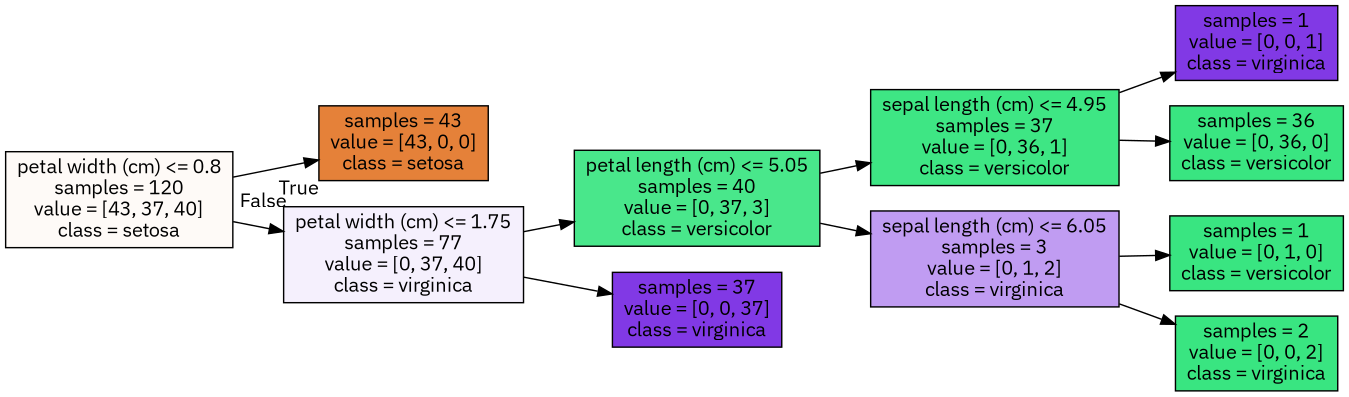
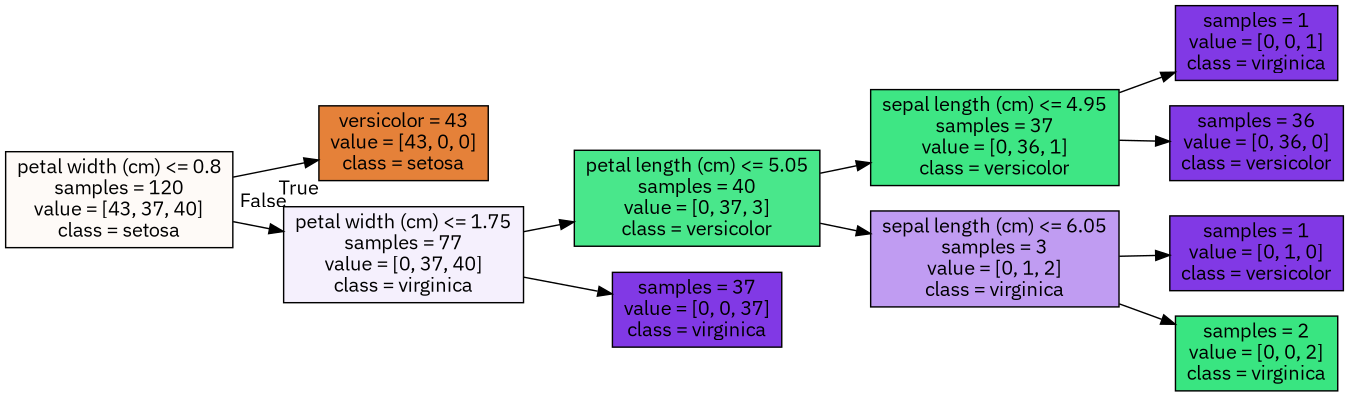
(404, 143) -> (404, 143)
(1257, 143) -> (1257, 143)
(1257, 253) -> (1257, 253)
